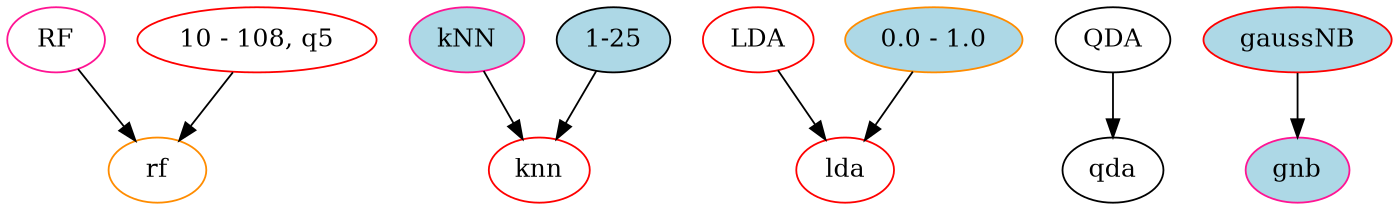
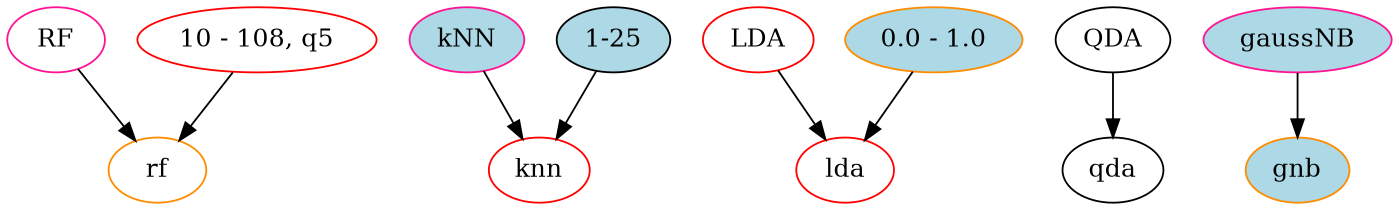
(1298, 40) -> (1298, 40)
(1298, 170) -> (1298, 170)
